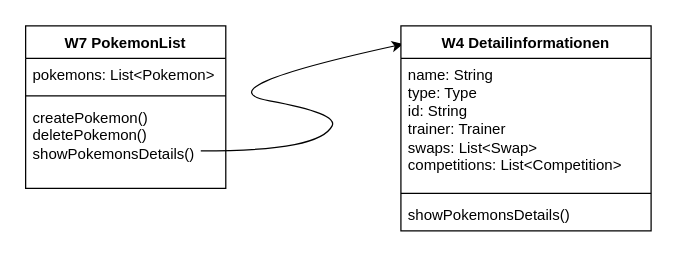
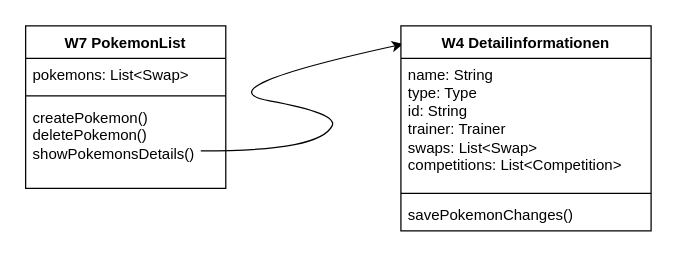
(124, 76) -> (111, 76)
(492, 216) -> (492, 216)
